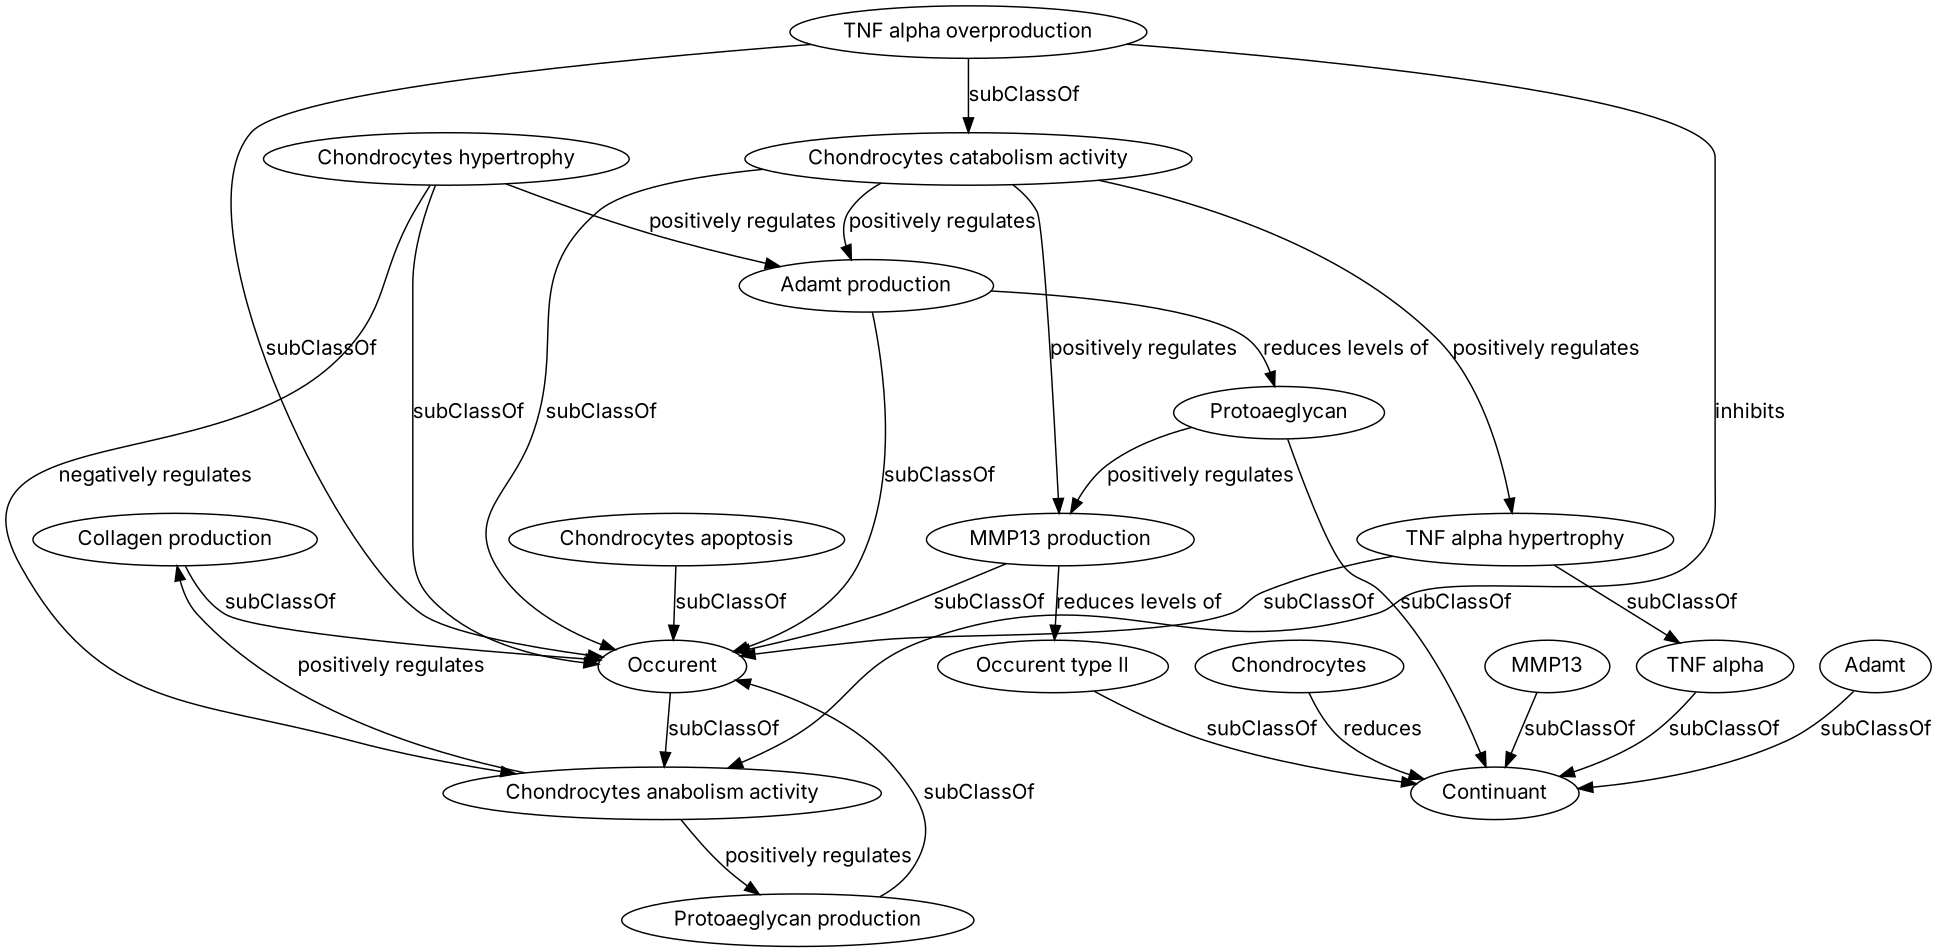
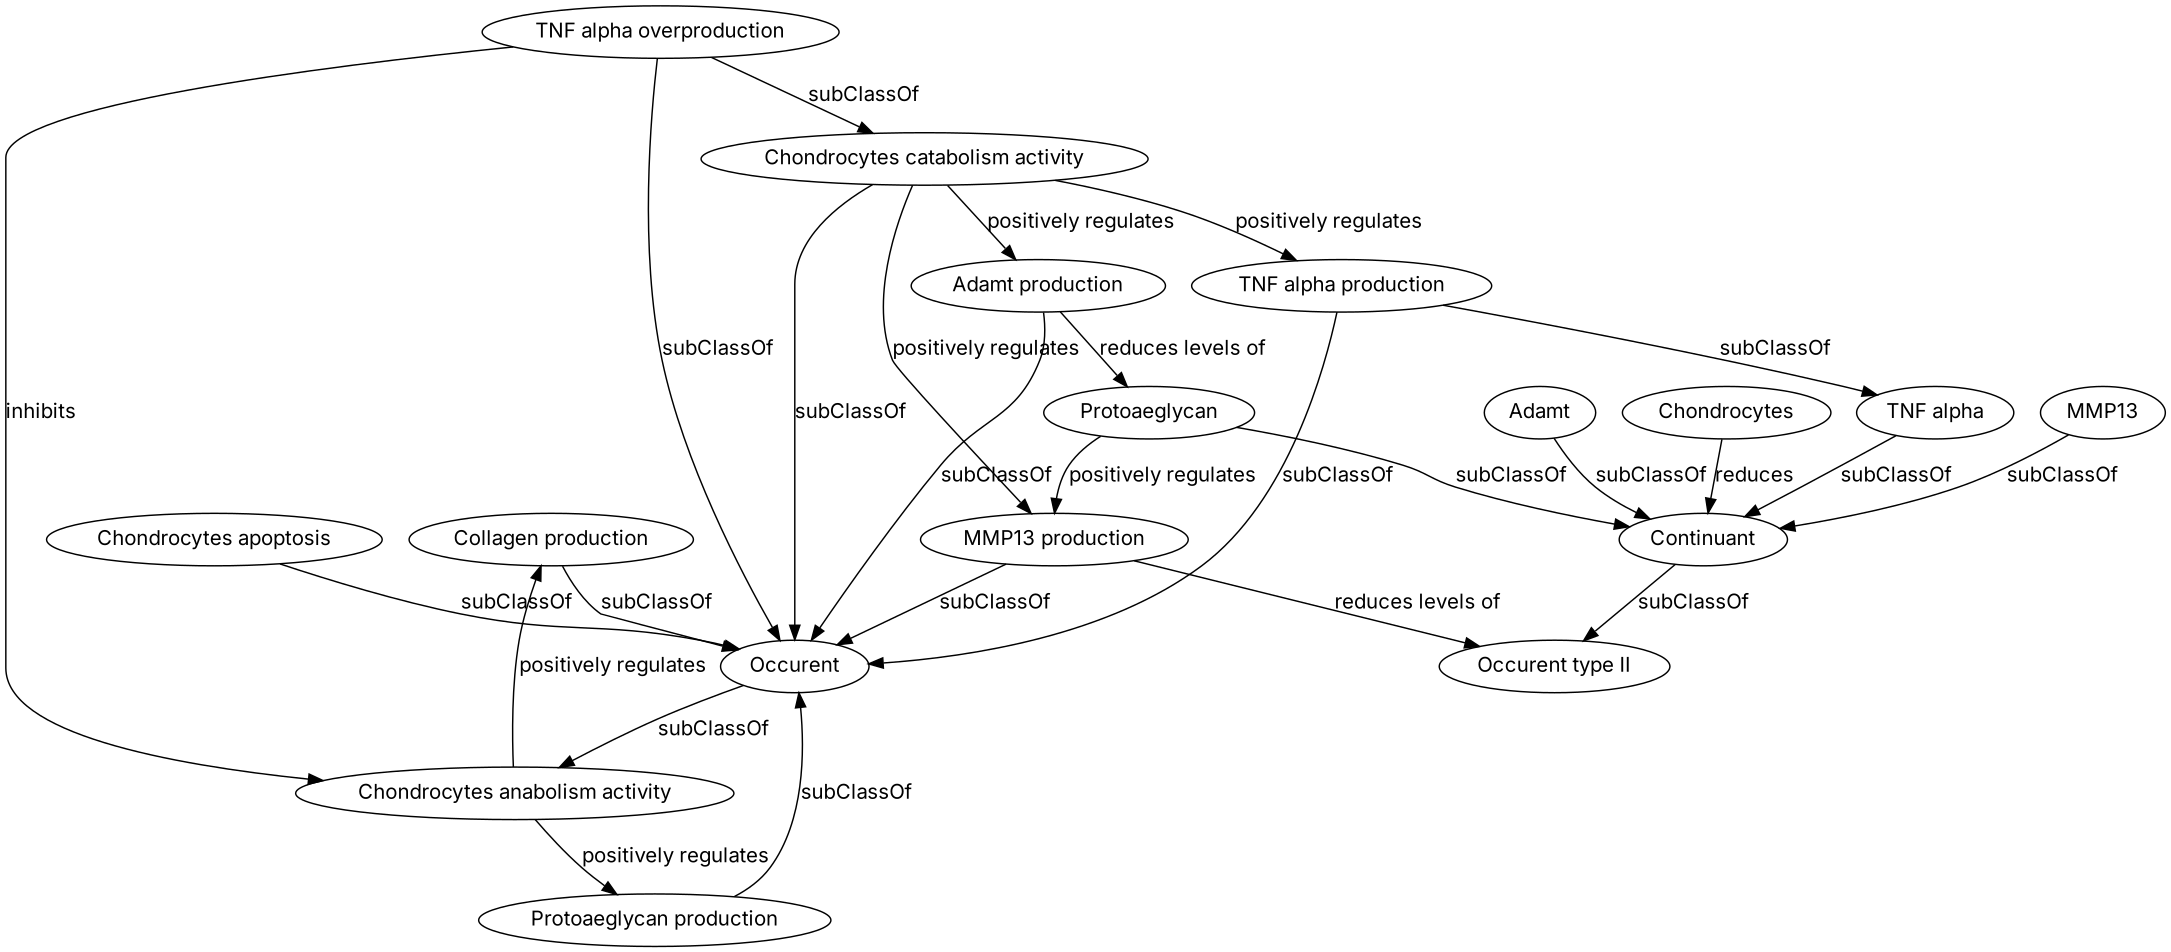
(446, 159) -> none
(1515, 540) -> (1342, 286)
(1243, 752) -> (1635, 598)
